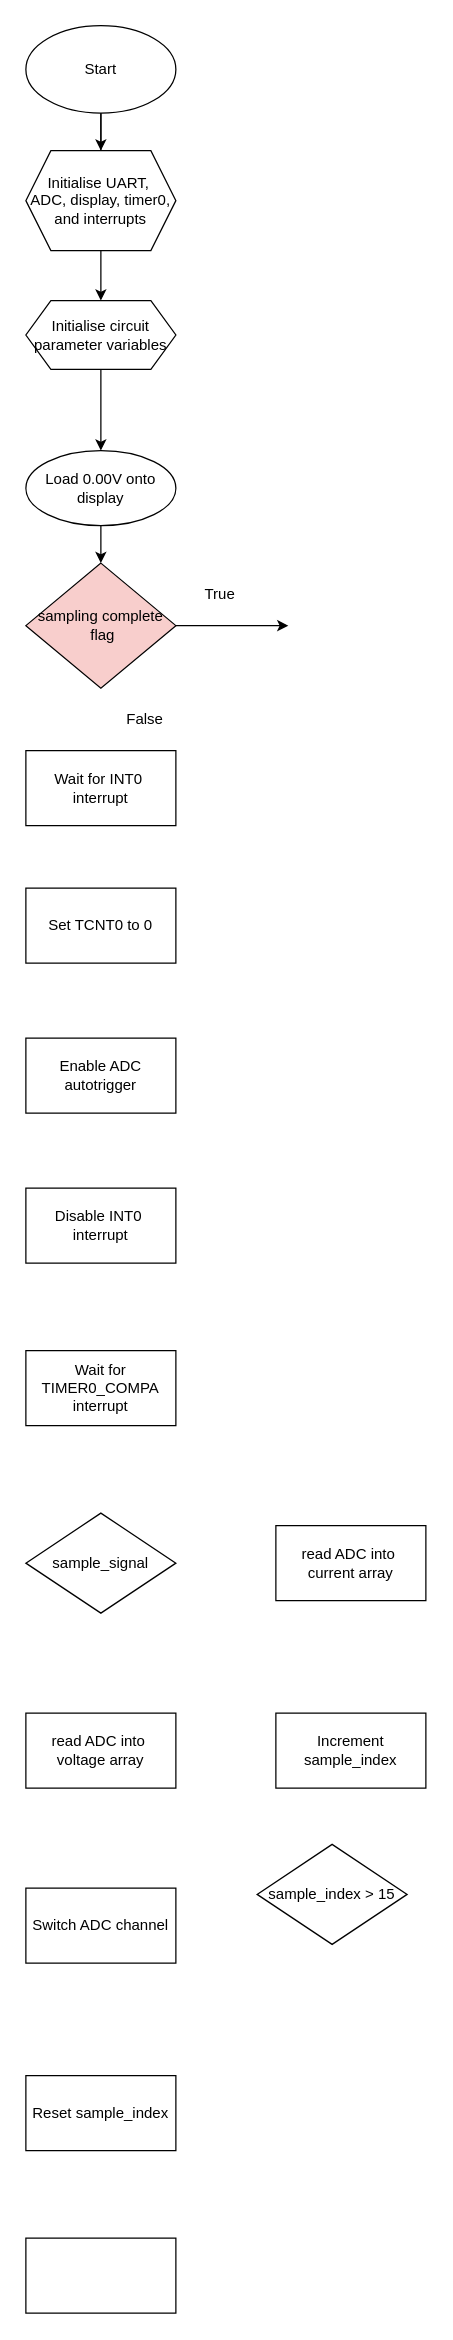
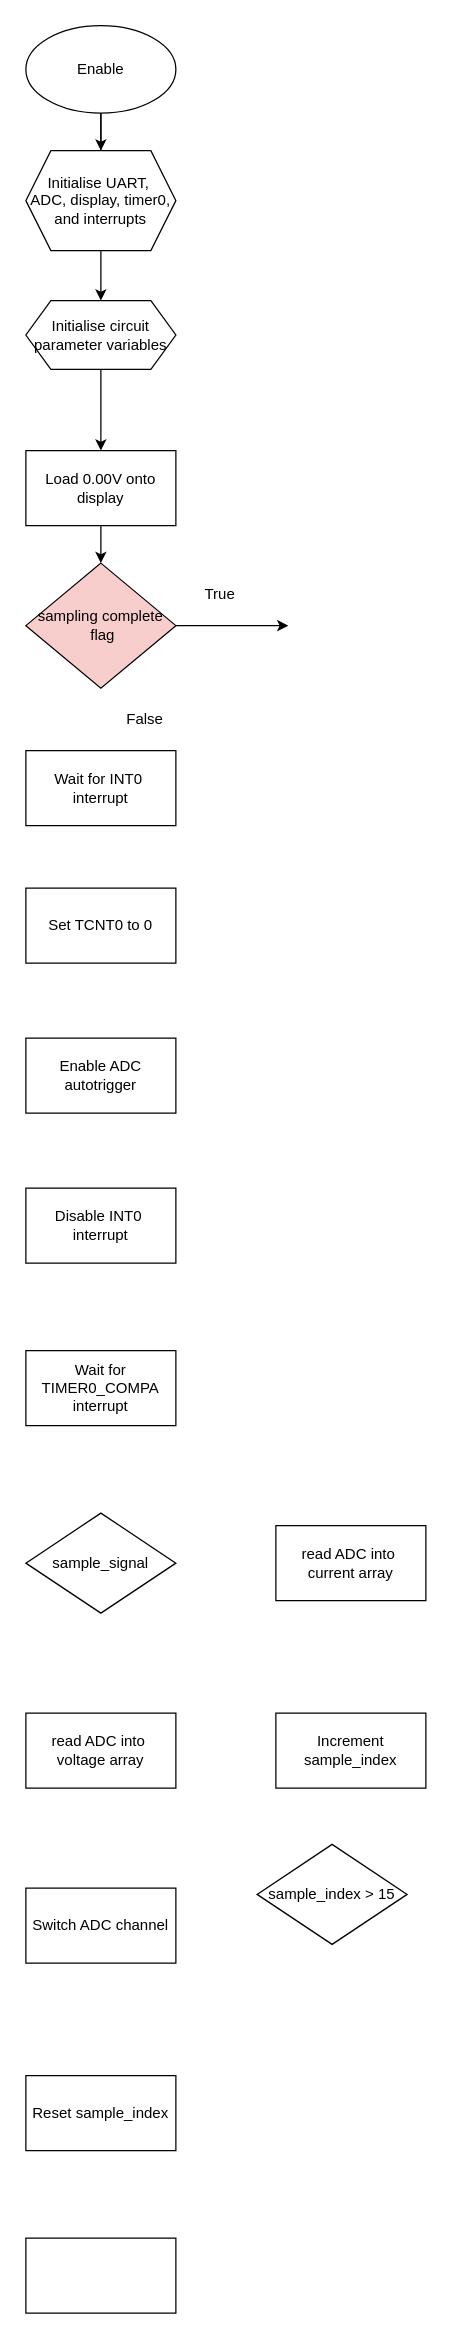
(101, 69) -> (101, 69)
(101, 488) -> (101, 488)
